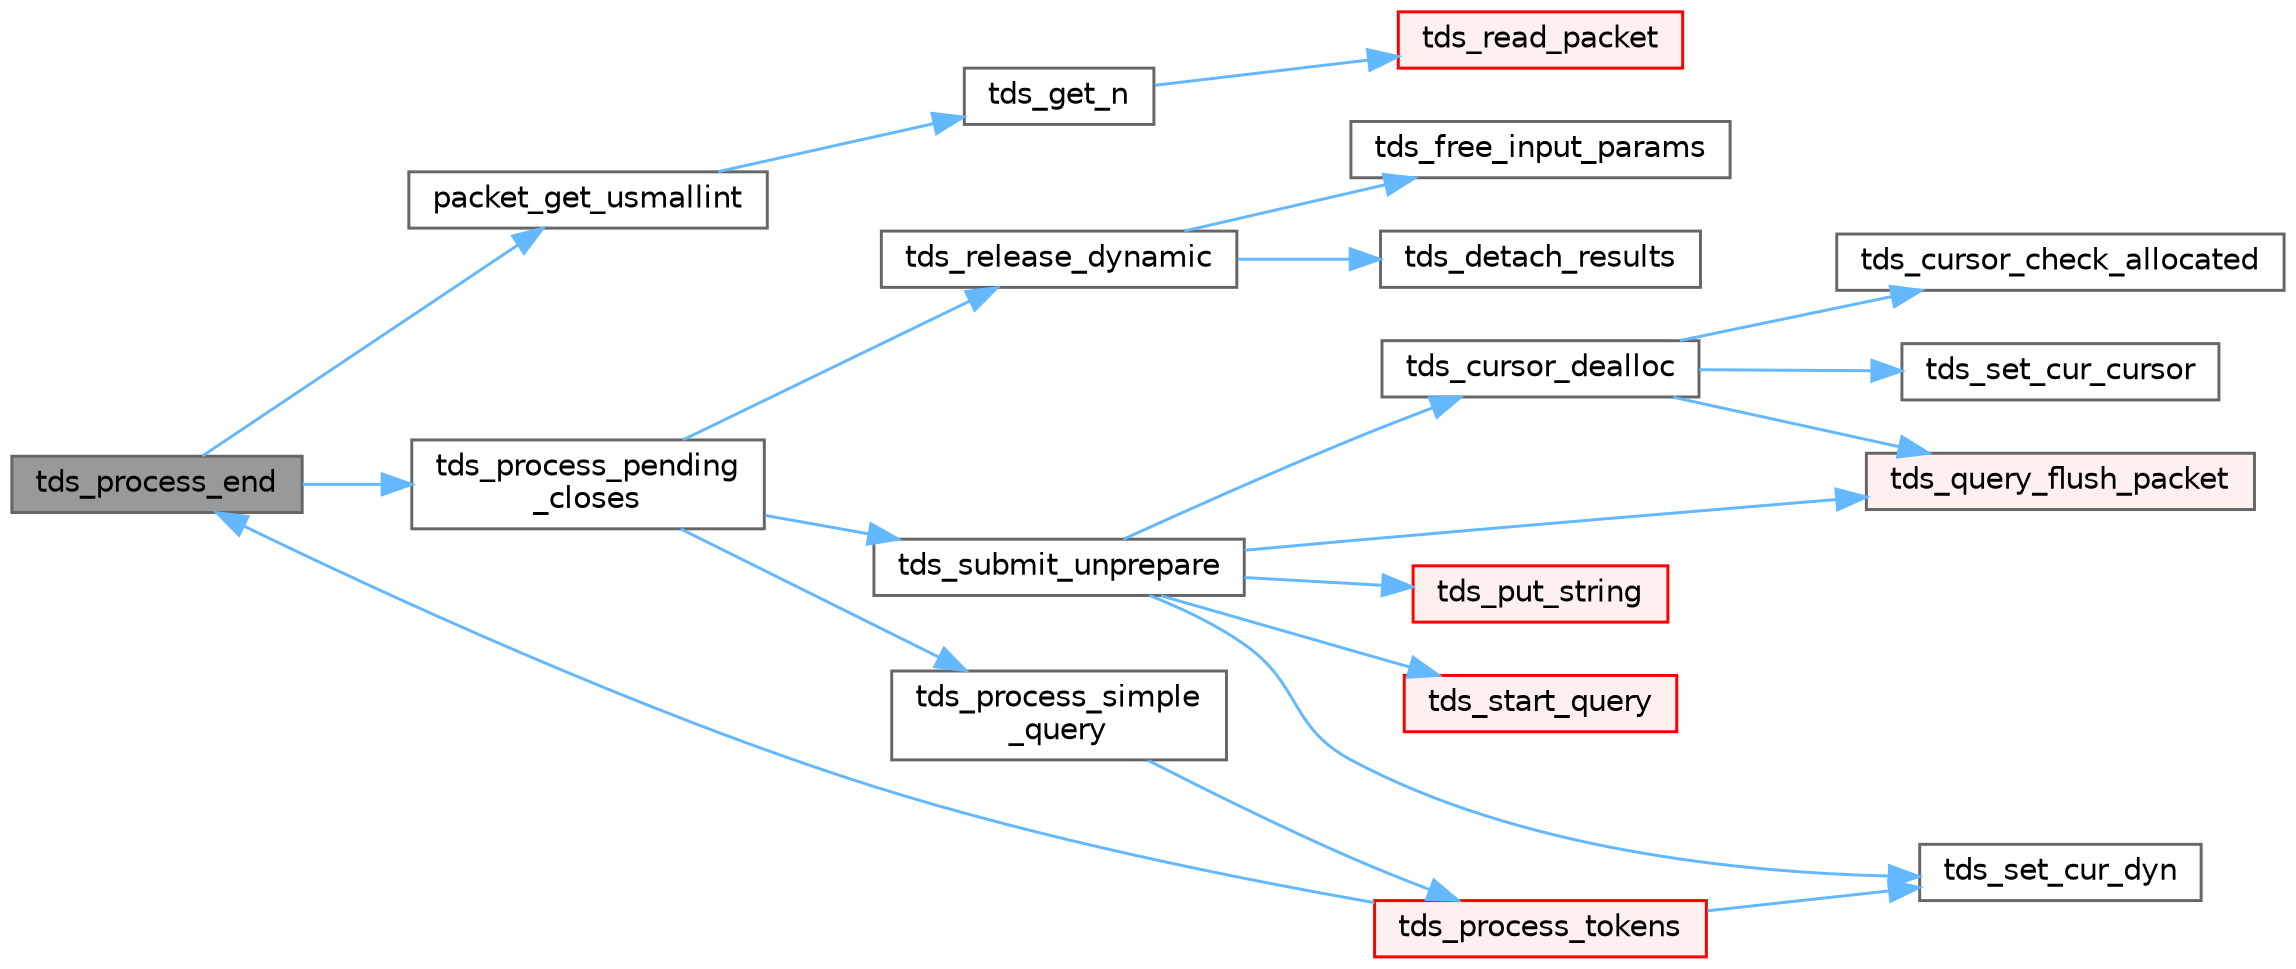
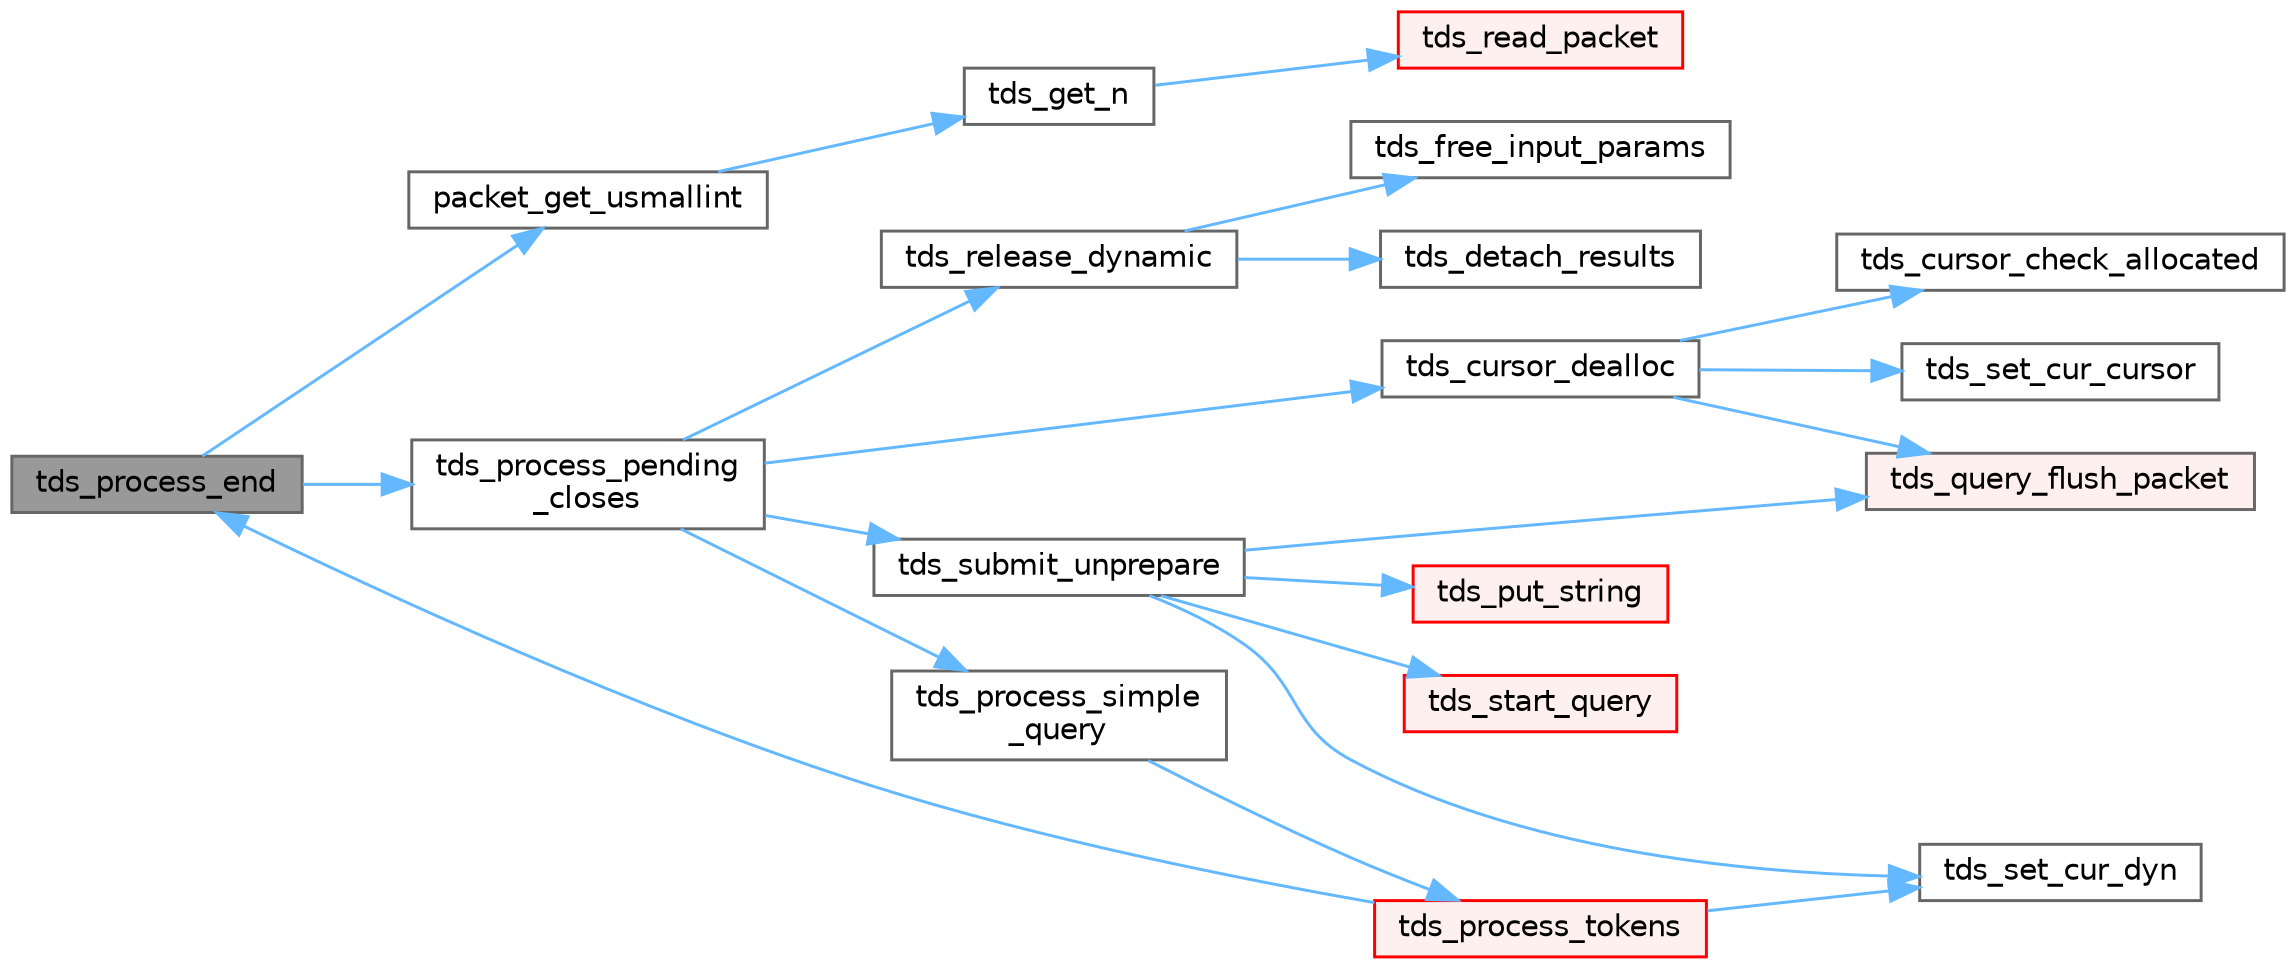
(1277, 471) -> (1058, 427)
